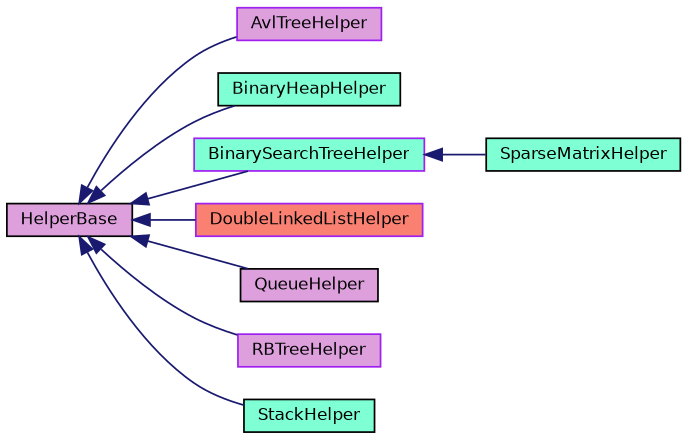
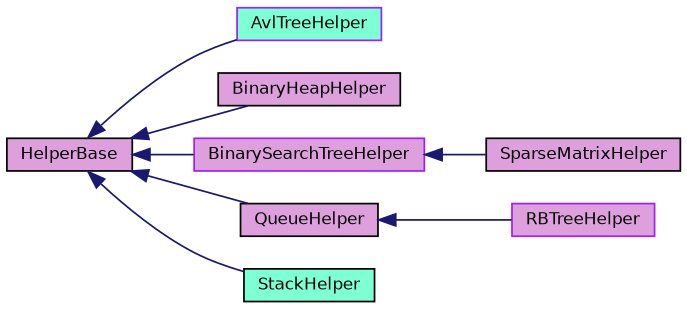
(309, 24) -> (309, 24)
(309, 89) -> (309, 89)
(309, 155) -> (309, 155)
(583, 155) -> (583, 155)
(309, 220) -> none
(165, 300) -> (454, 220)
